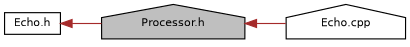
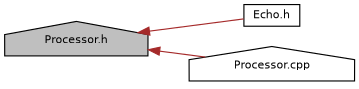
(87, 23) -> (197, 25)
(346, 23) -> (272, 66)
